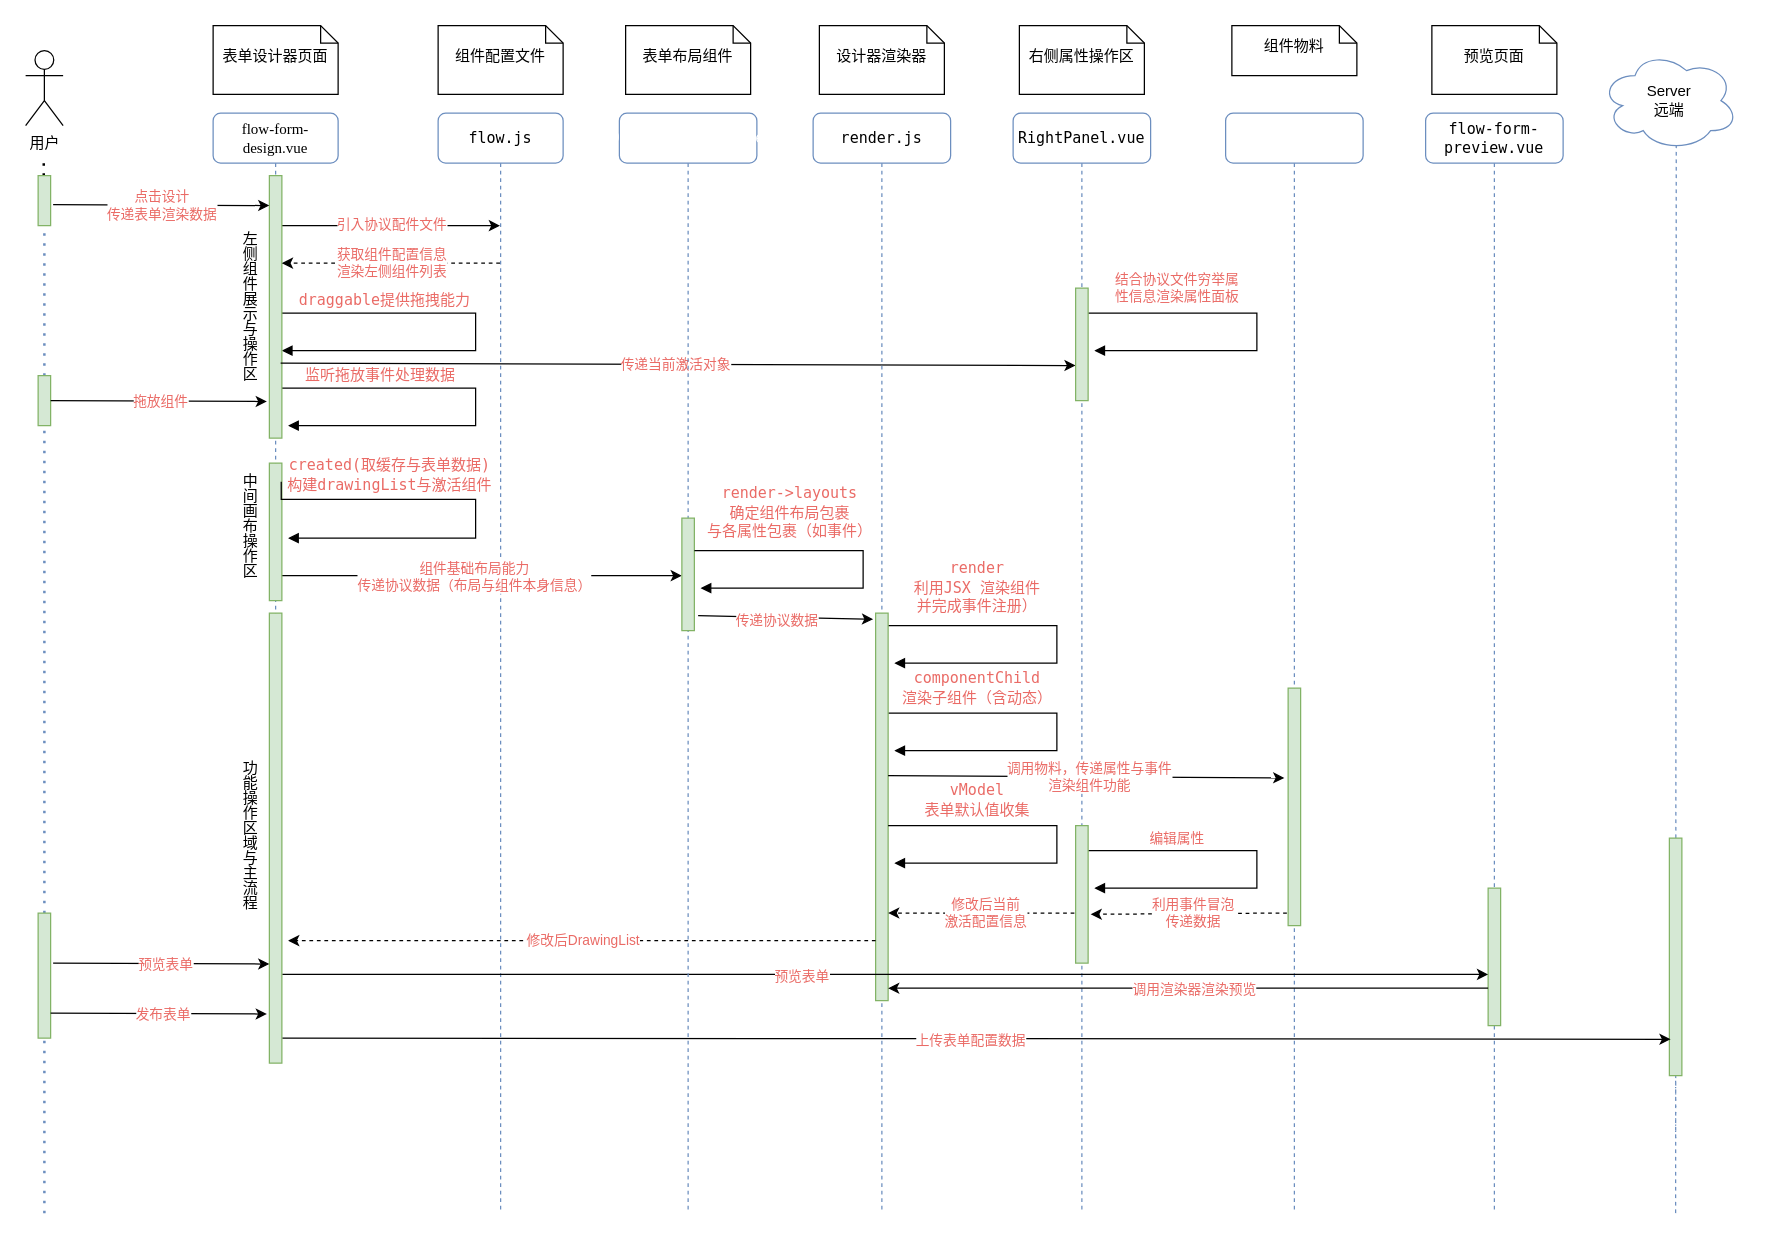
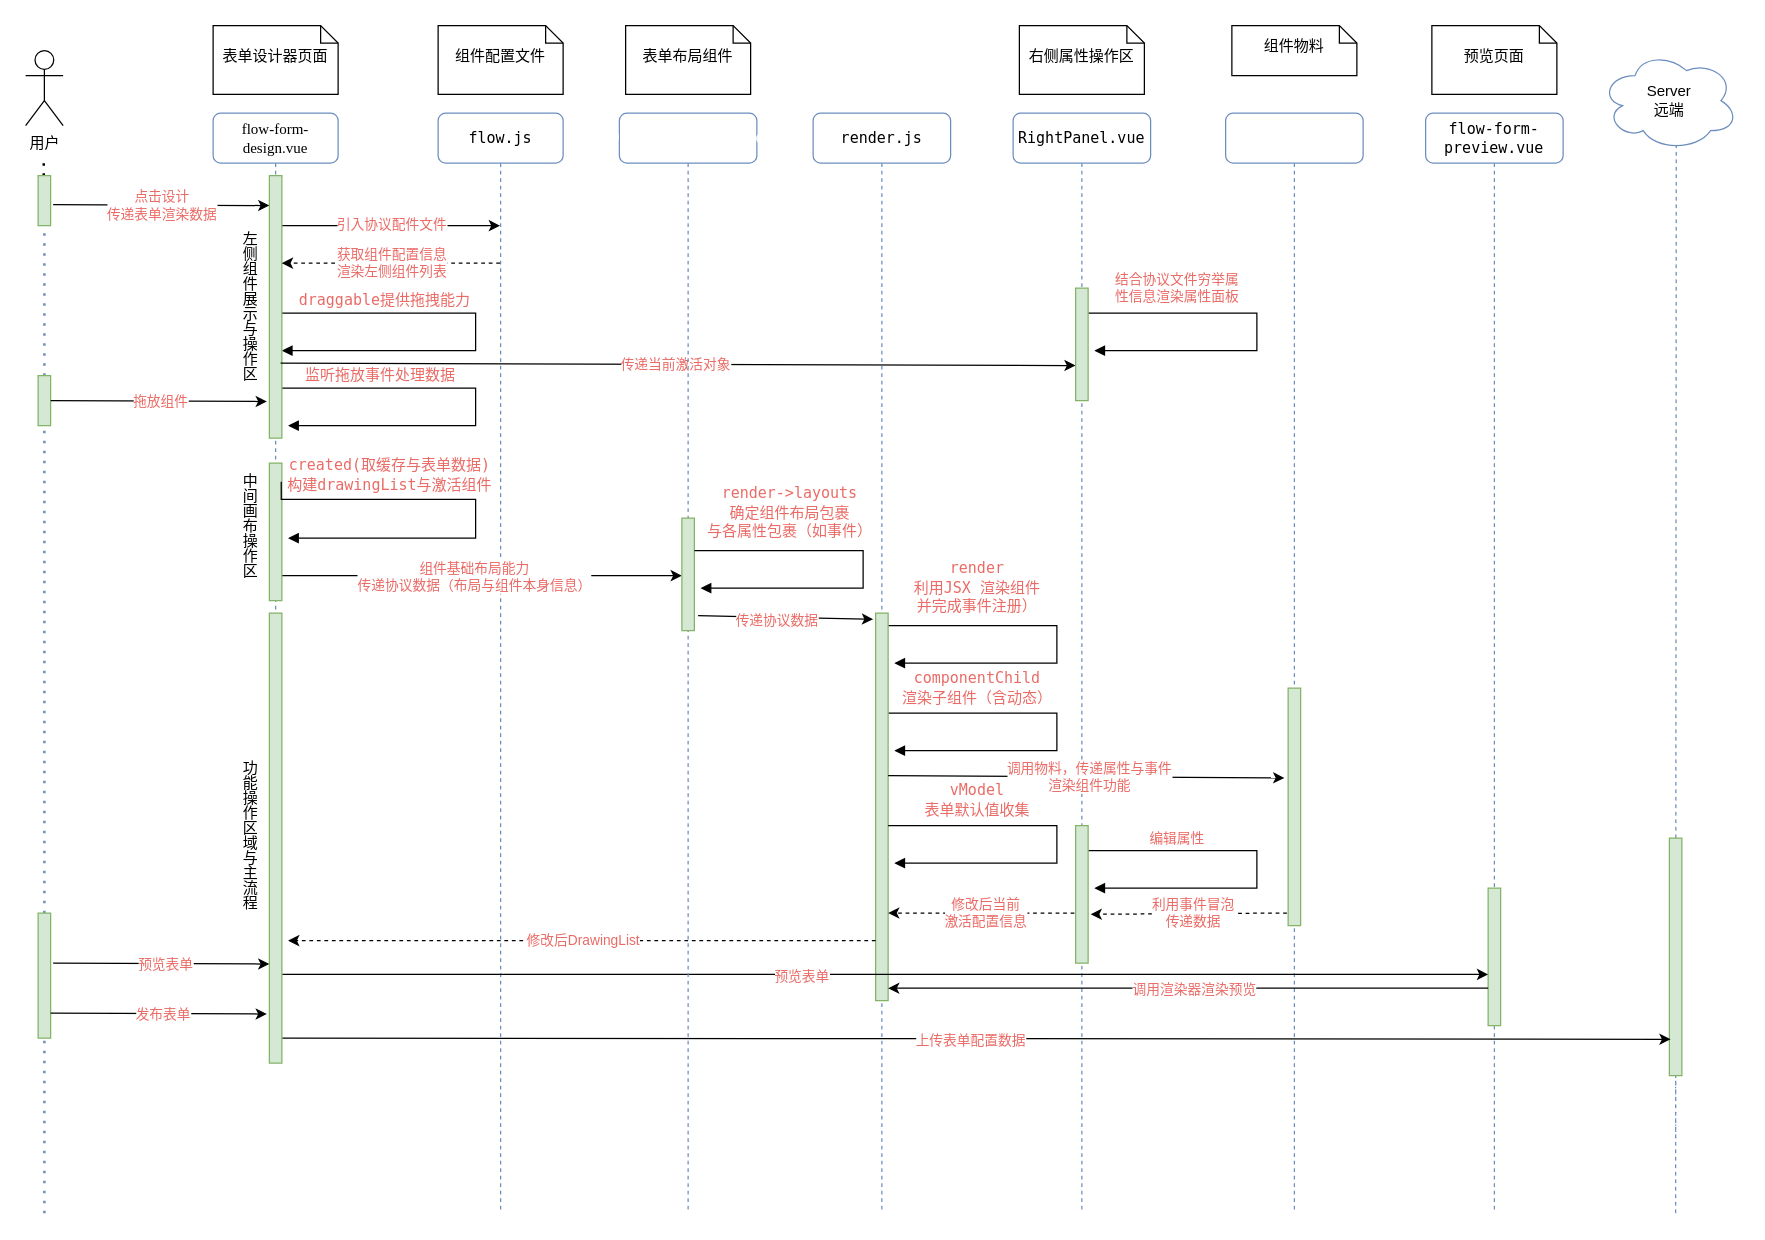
(882, 60) -> none
